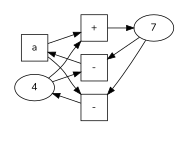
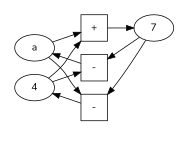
(35, 48) -> (35, 48)
